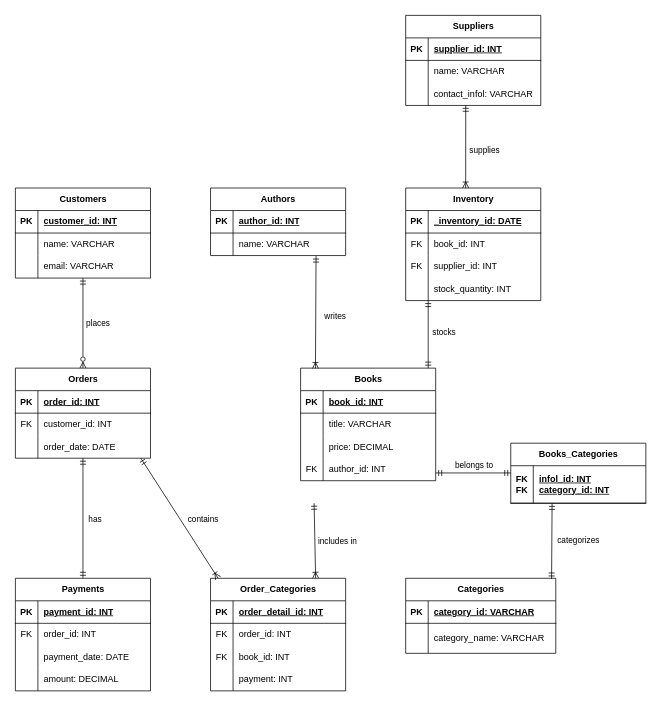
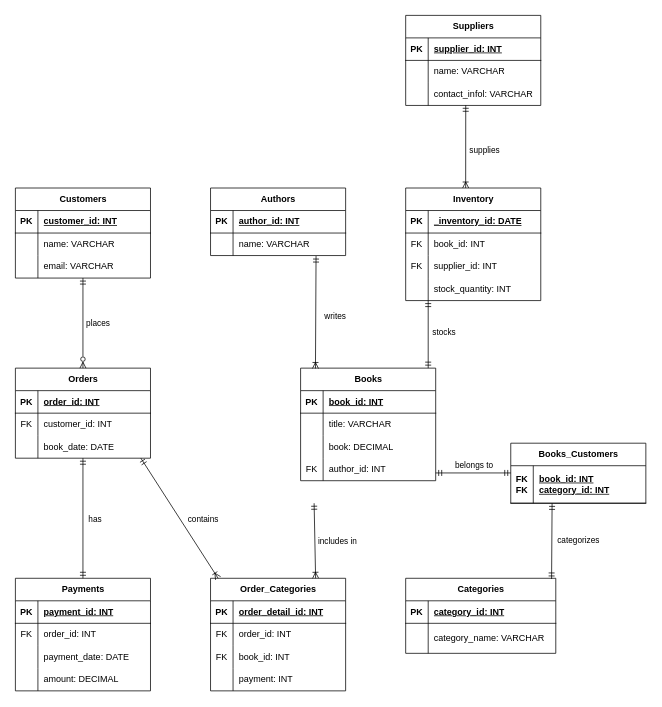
(82, 447) -> (79, 447)
(361, 447) -> (359, 447)
(578, 454) -> (578, 454)
(576, 484) -> (576, 484)
(481, 612) -> (471, 612)
